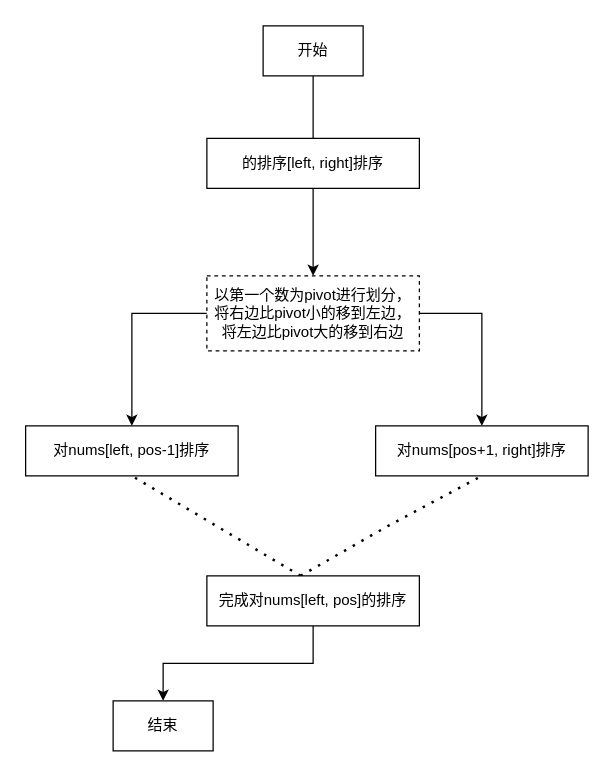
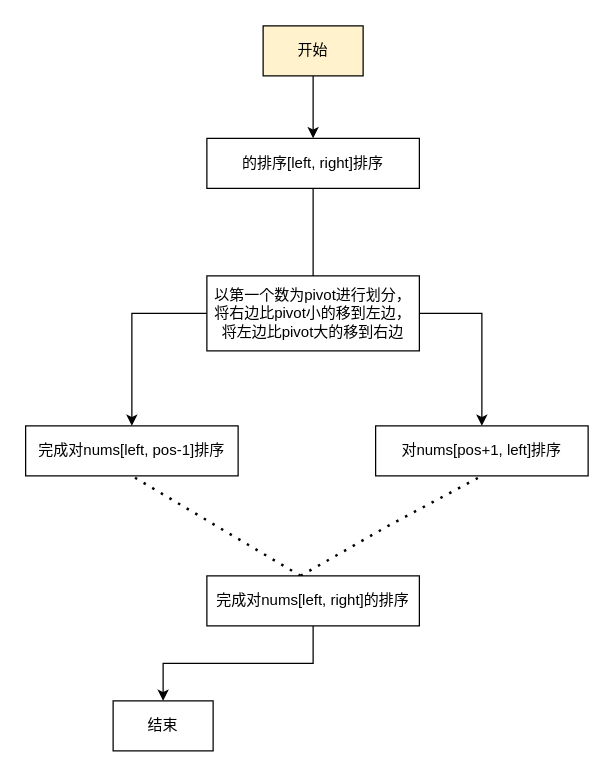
(313, 51) -> (313, 51)
(313, 131) -> (313, 128)
(313, 266) -> (313, 270)
(313, 313) -> (313, 313)
(132, 451) -> (132, 451)
(482, 451) -> (482, 451)
(313, 601) -> (313, 601)
